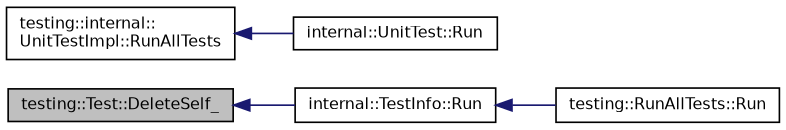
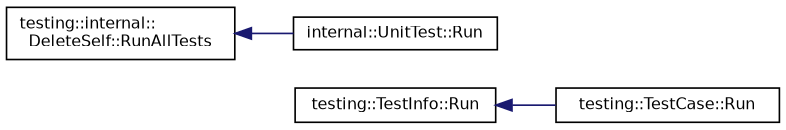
(121, 33) -> (121, 33)
(121, 105) -> none
(395, 105) -> (395, 105)
(668, 105) -> (668, 105)
